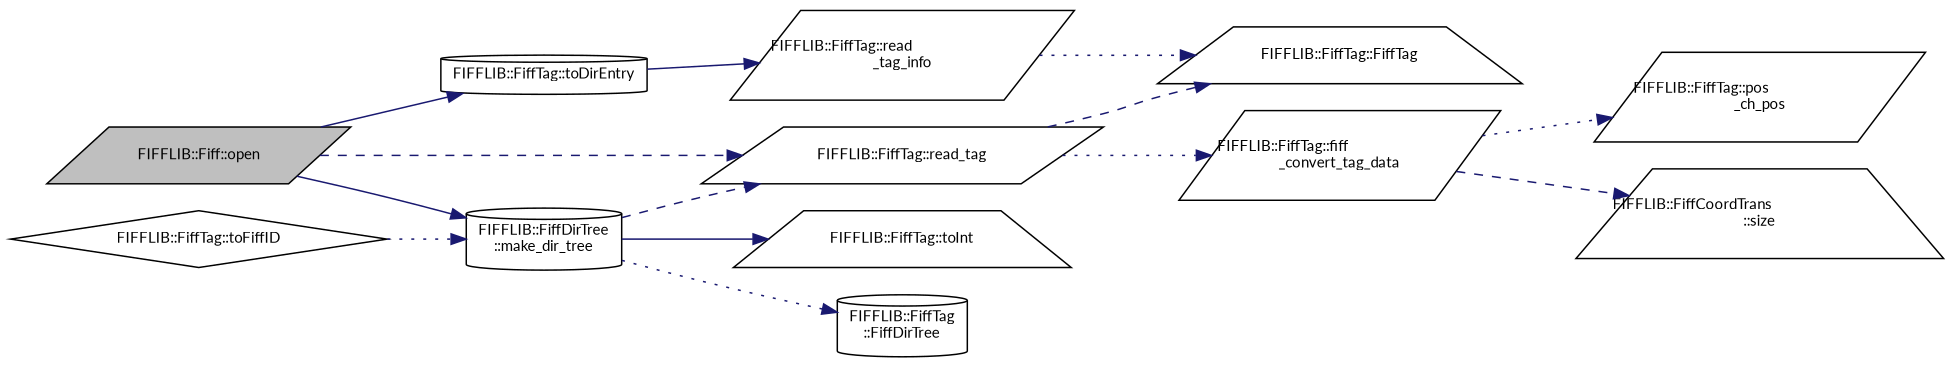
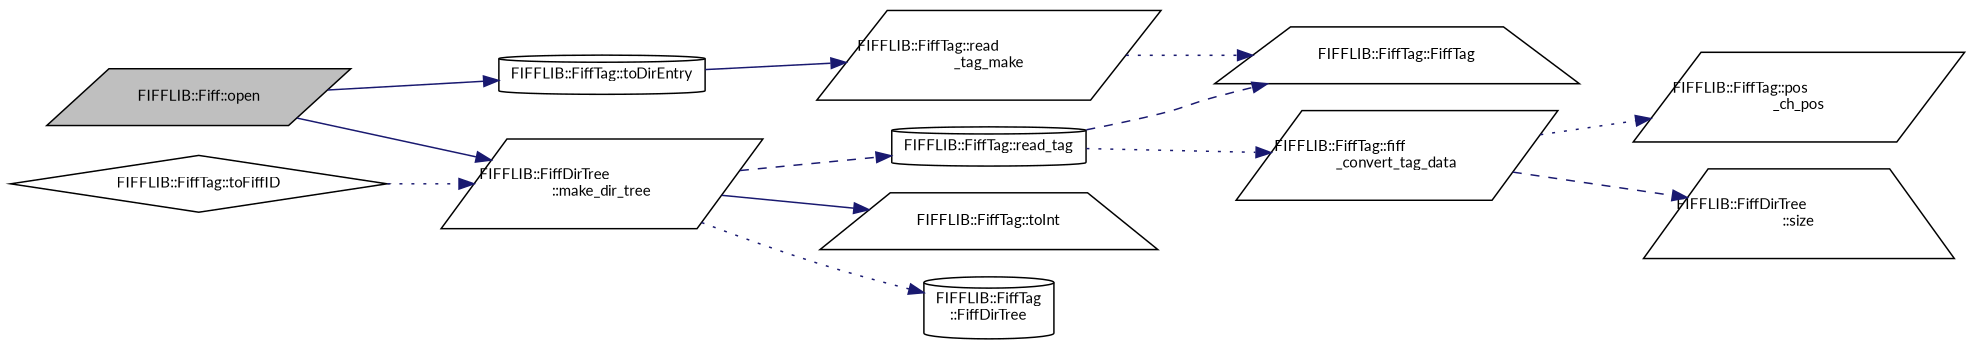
(902, 55) -> (989, 55)
(523, 155) -> none
(902, 155) -> (989, 146)
(1760, 214) -> (1799, 214)
(544, 239) -> (602, 184)
